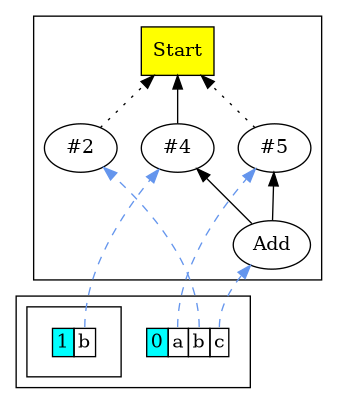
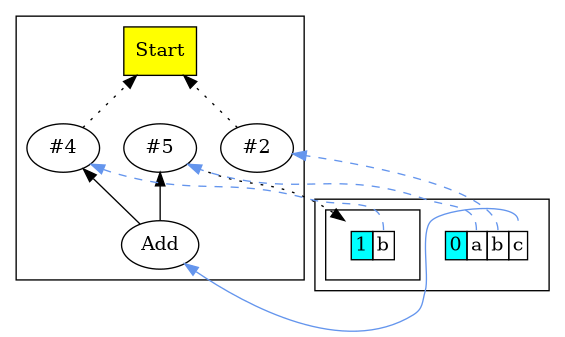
(178, 106) -> (105, 106)
(233, 106) -> (262, 185)
(224, 305) -> (395, 323)
